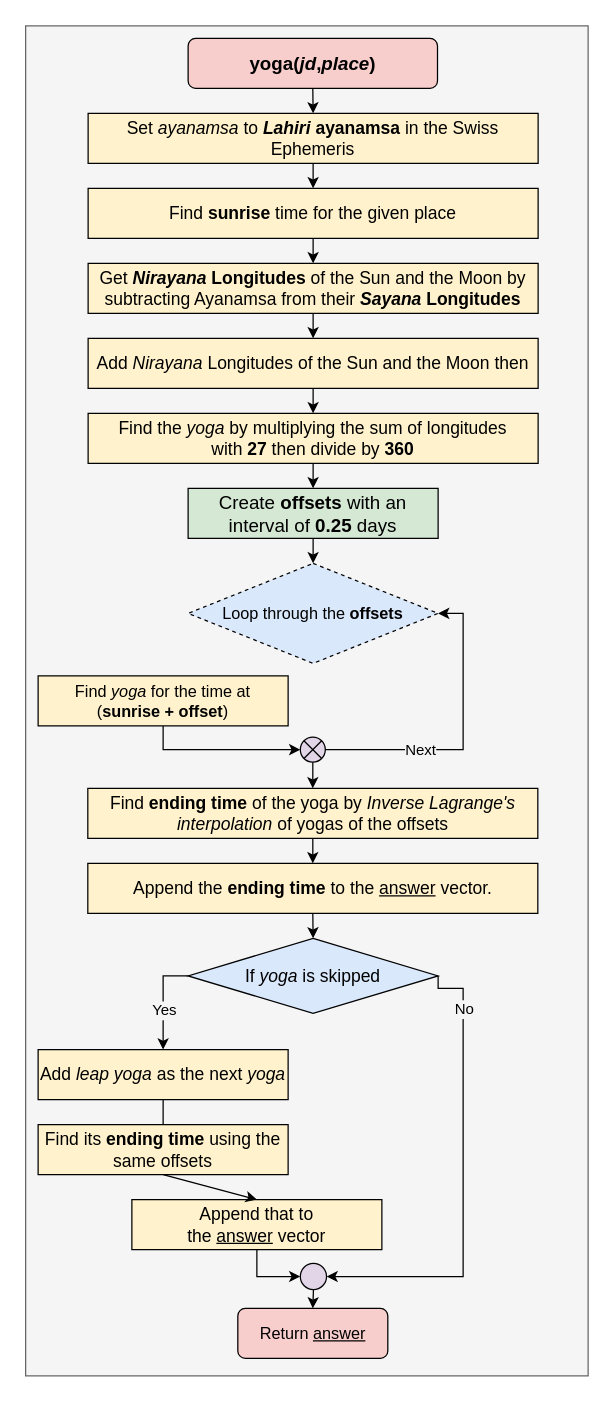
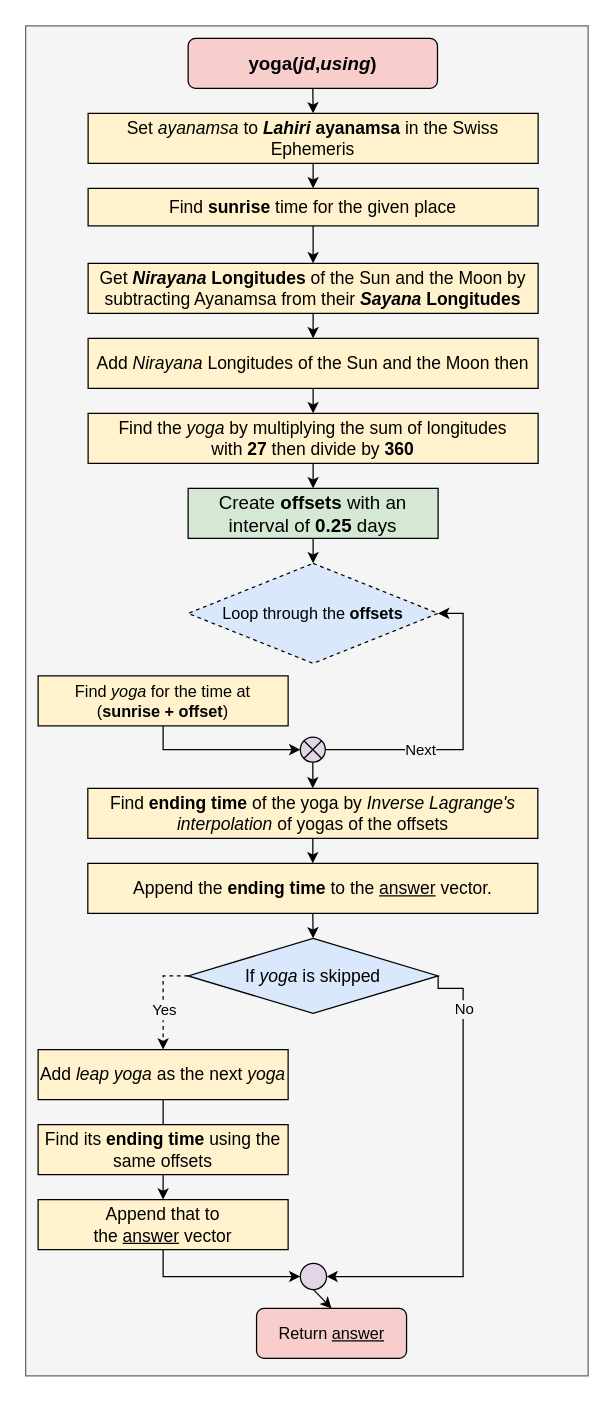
(313, 63) -> (313, 63)
(313, 213) -> (313, 207)
(163, 978) -> (163, 978)
(257, 1224) -> (163, 1224)
(313, 1333) -> (332, 1333)
